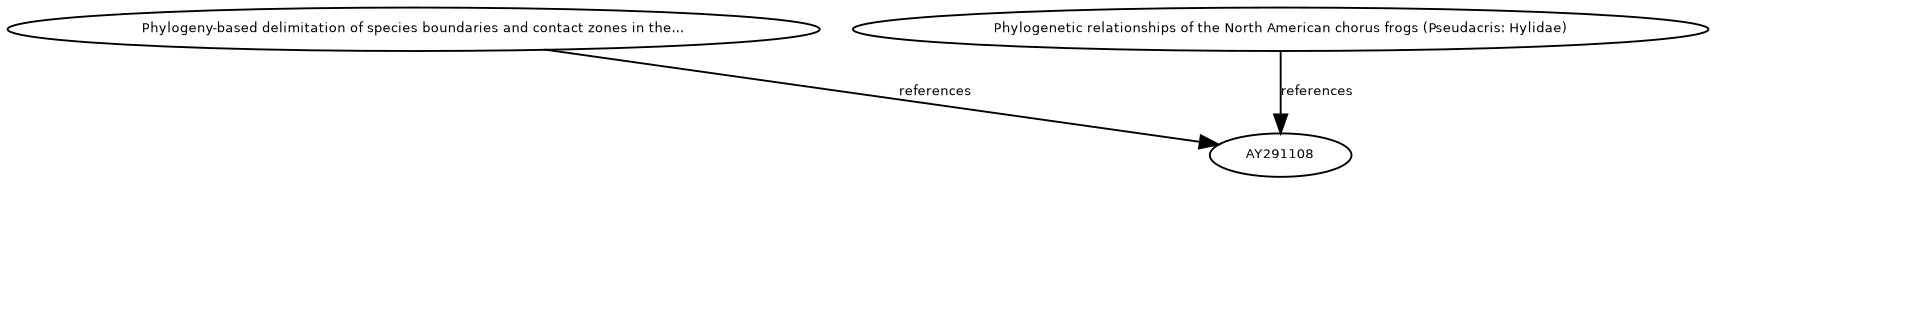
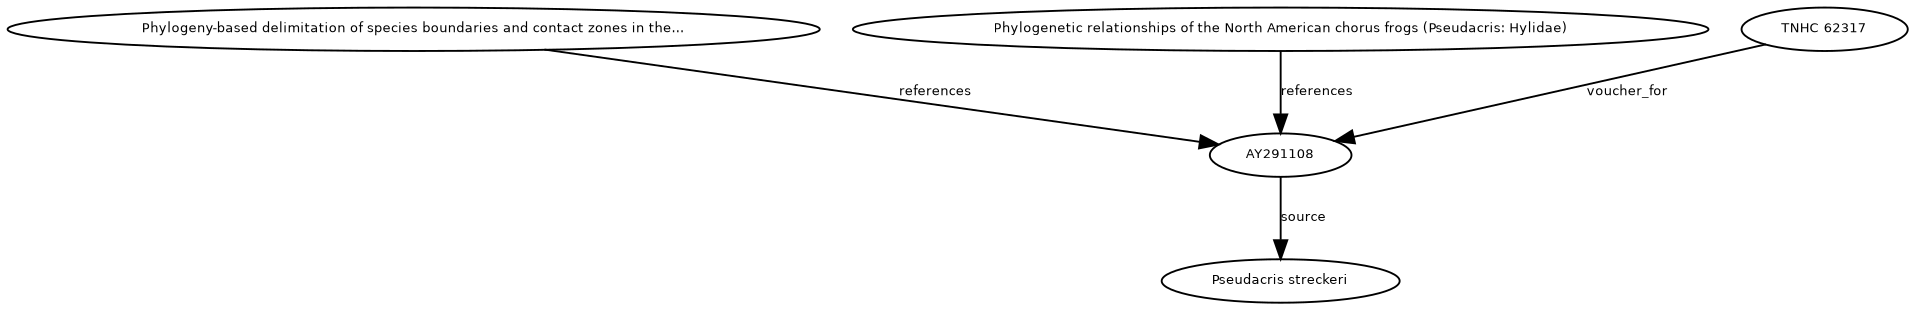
none -> (1825, 29)
none -> (1281, 281)
